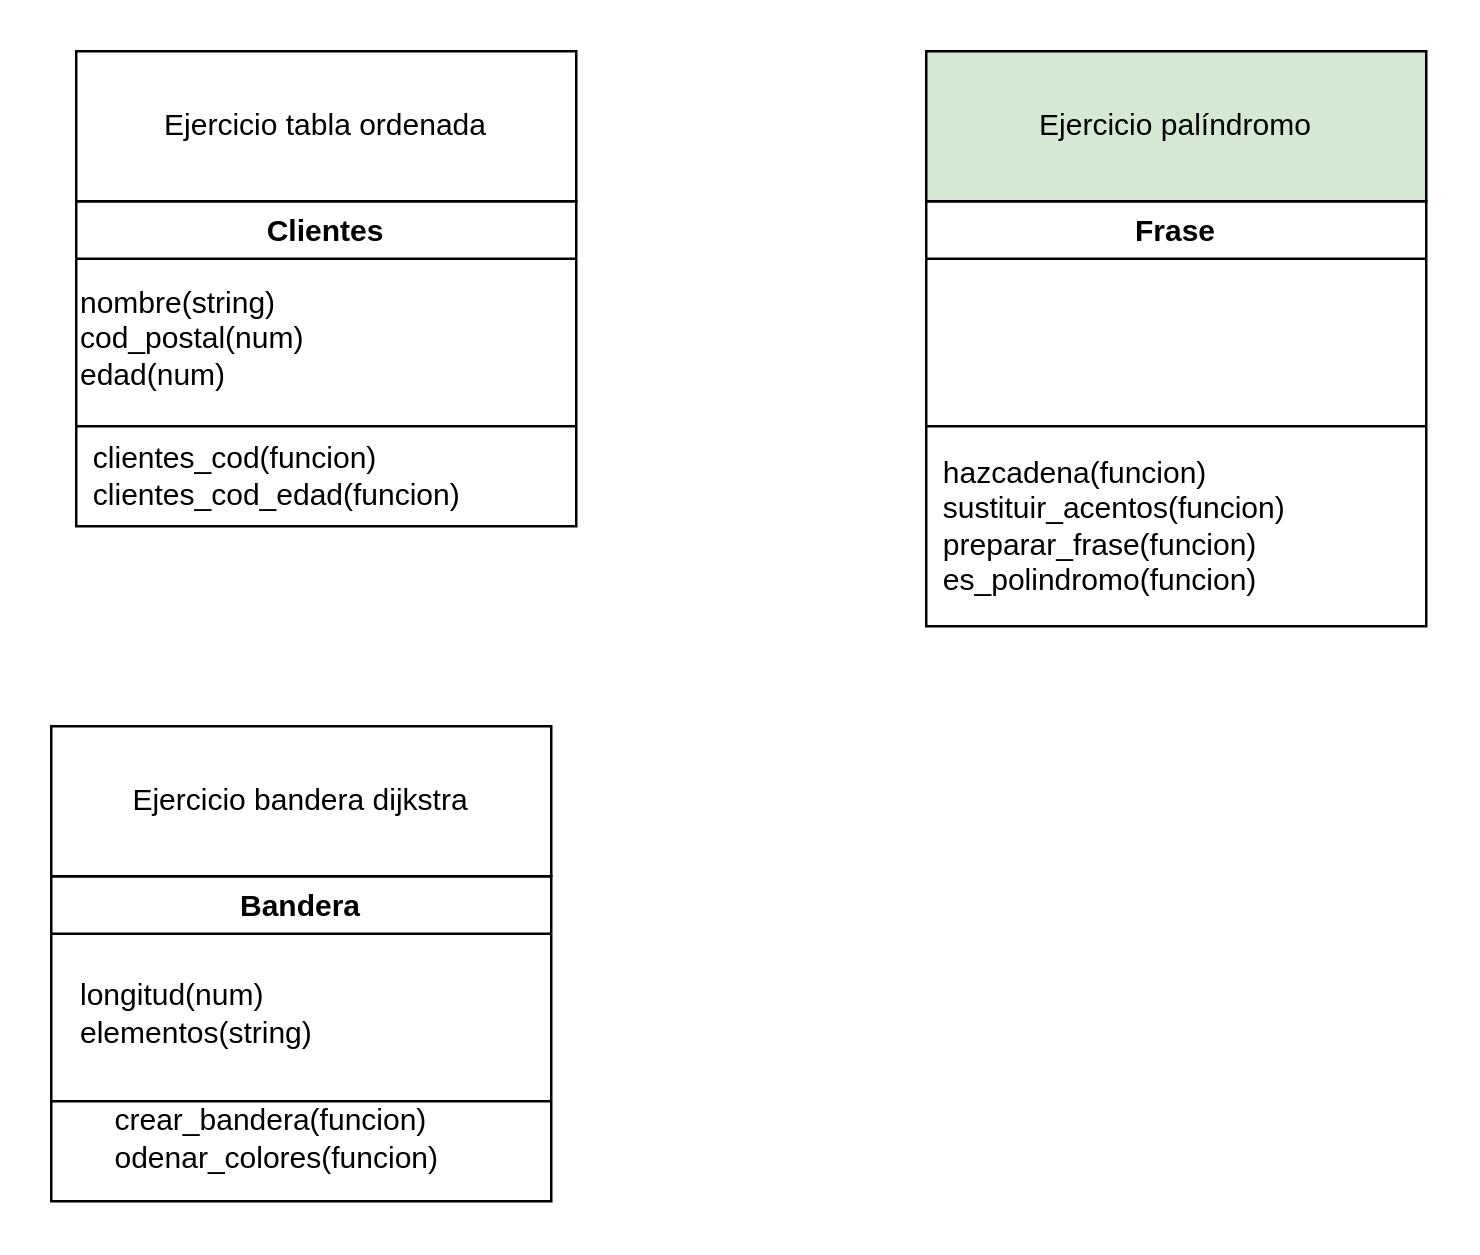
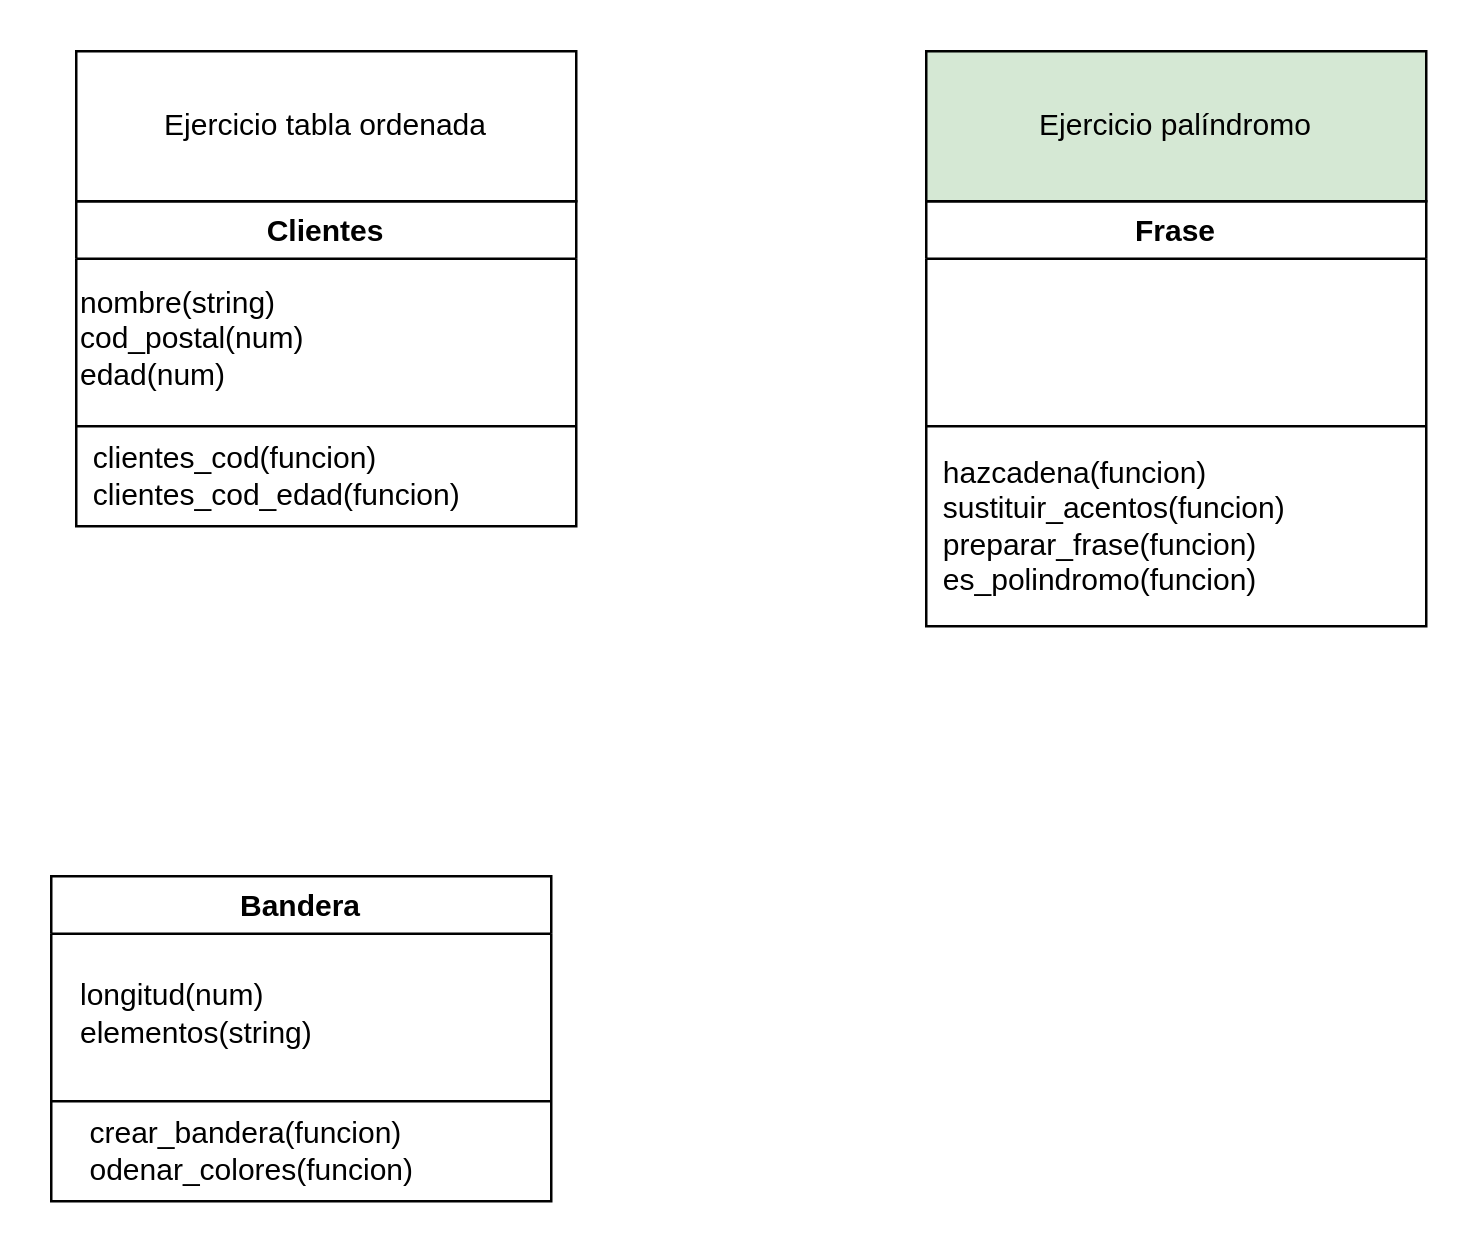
(301, 801) -> none
(276, 1139) -> (251, 1151)
